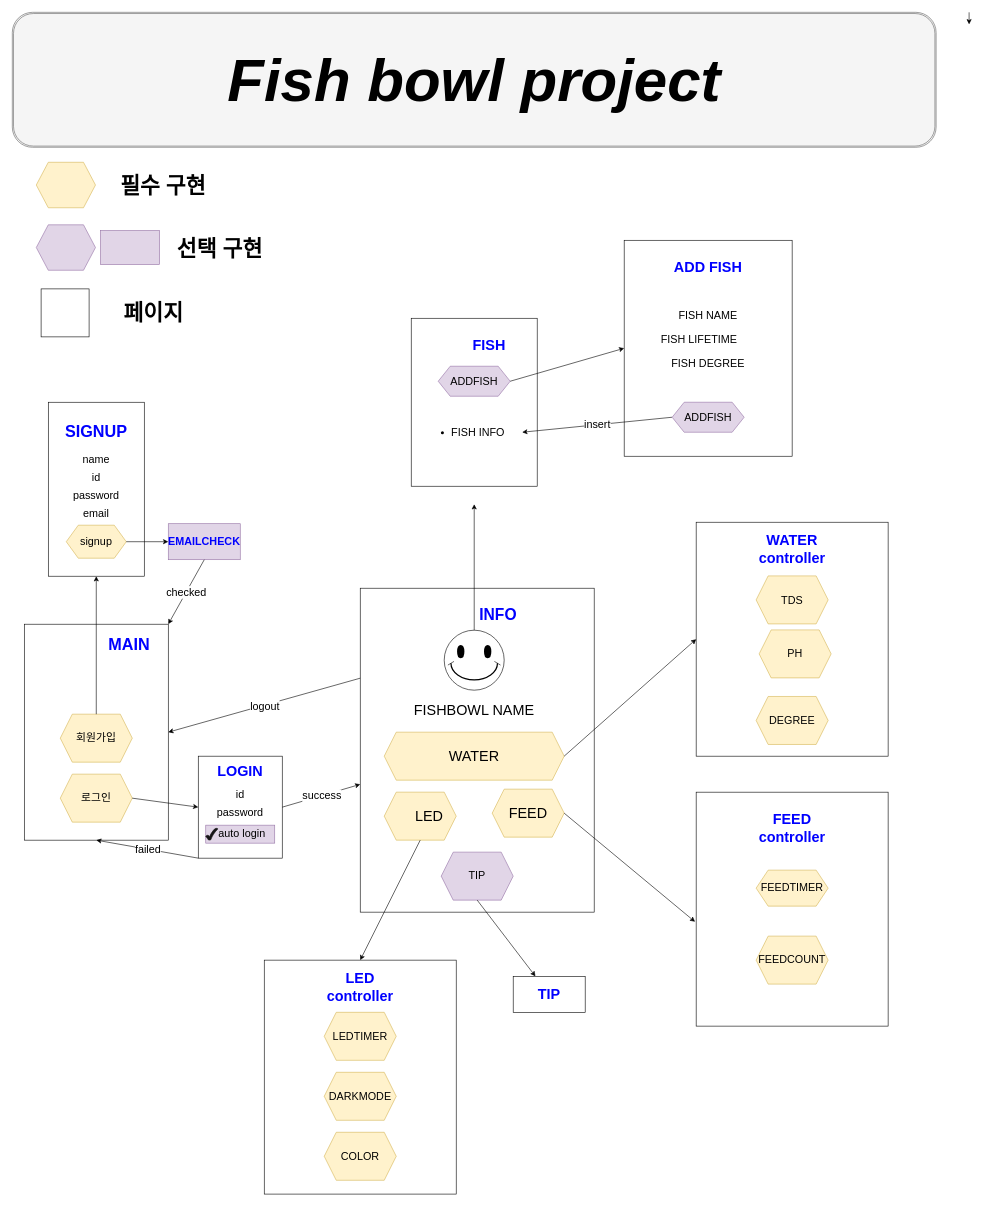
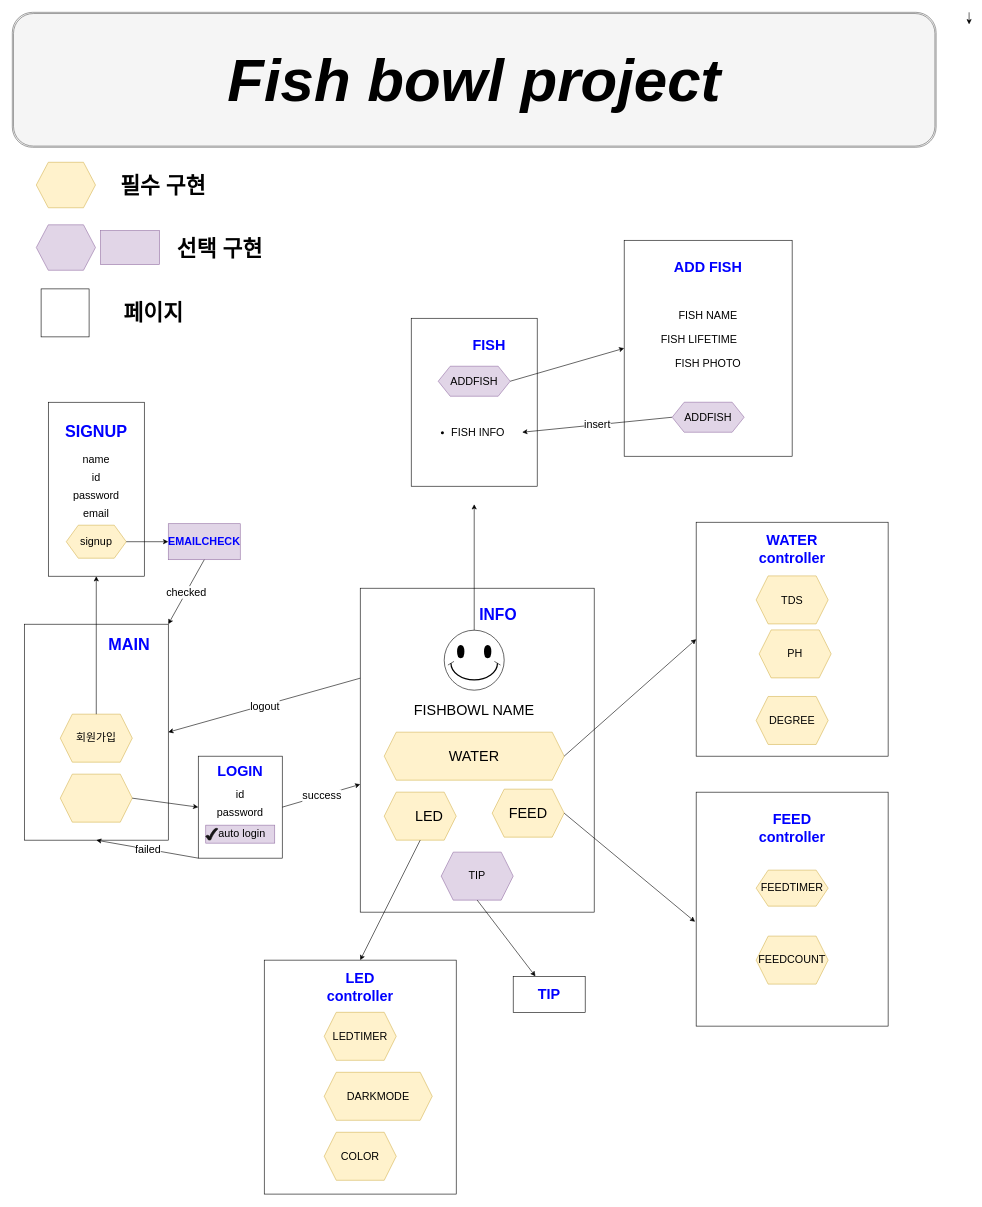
(708, 363) -> (708, 363)
(96, 798) -> none
(360, 1097) -> (378, 1097)
